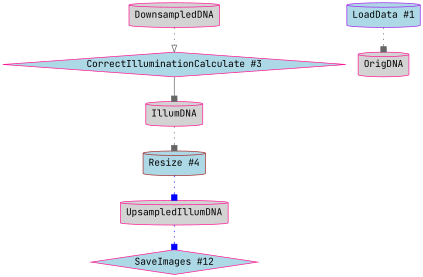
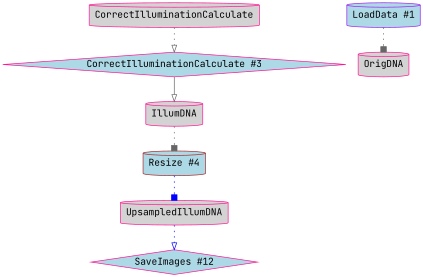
(174, 15) -> (174, 15)
(174, 86) -> (174, 86)
(174, 234) -> (174, 234)
